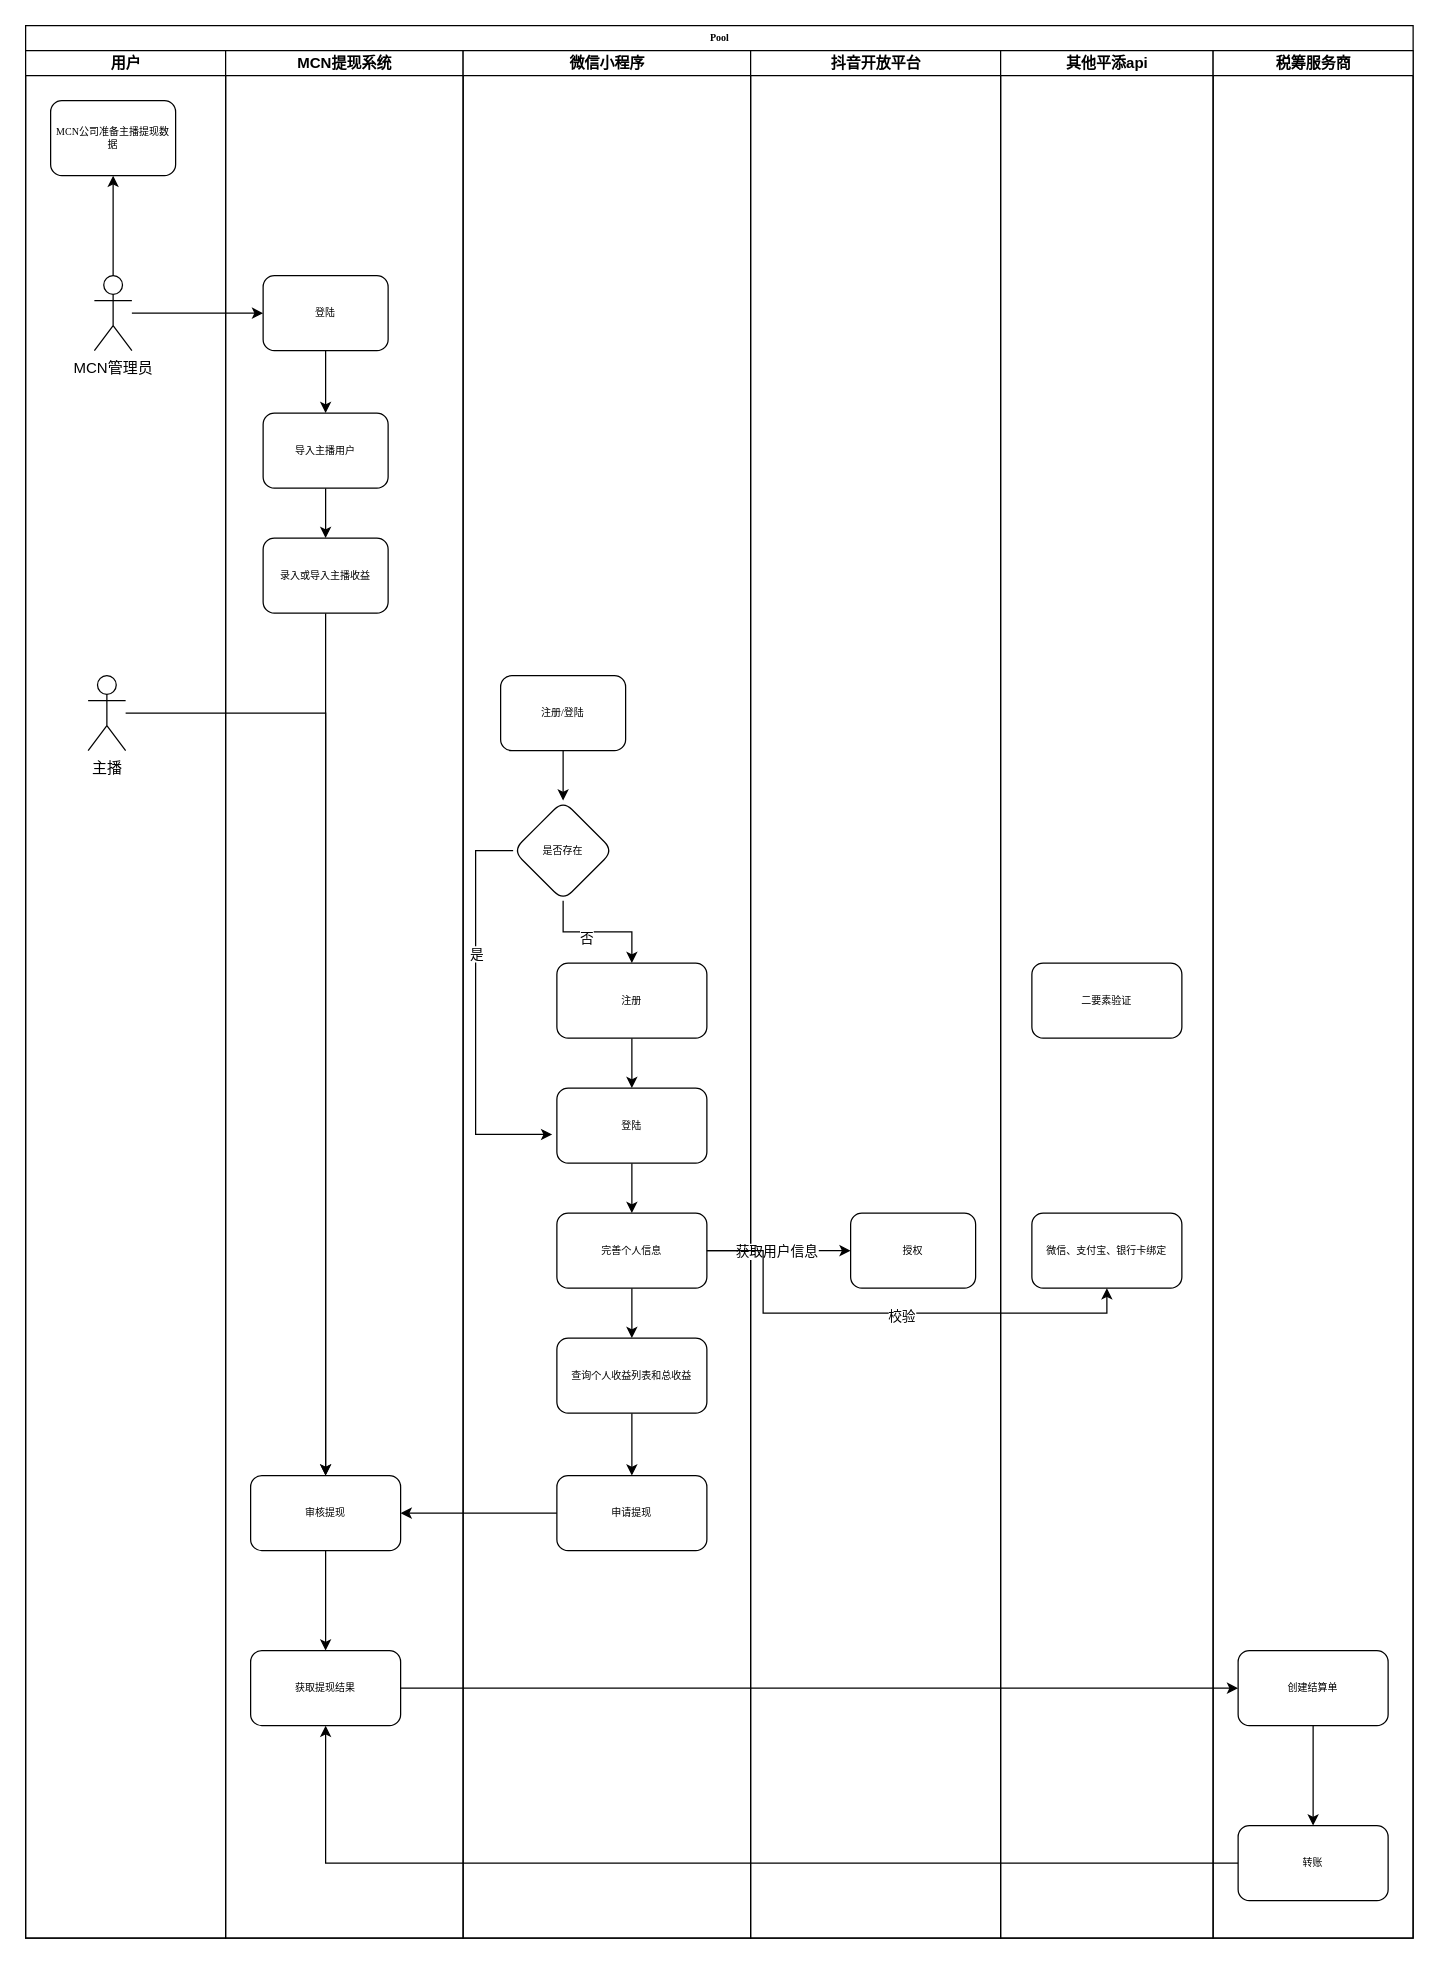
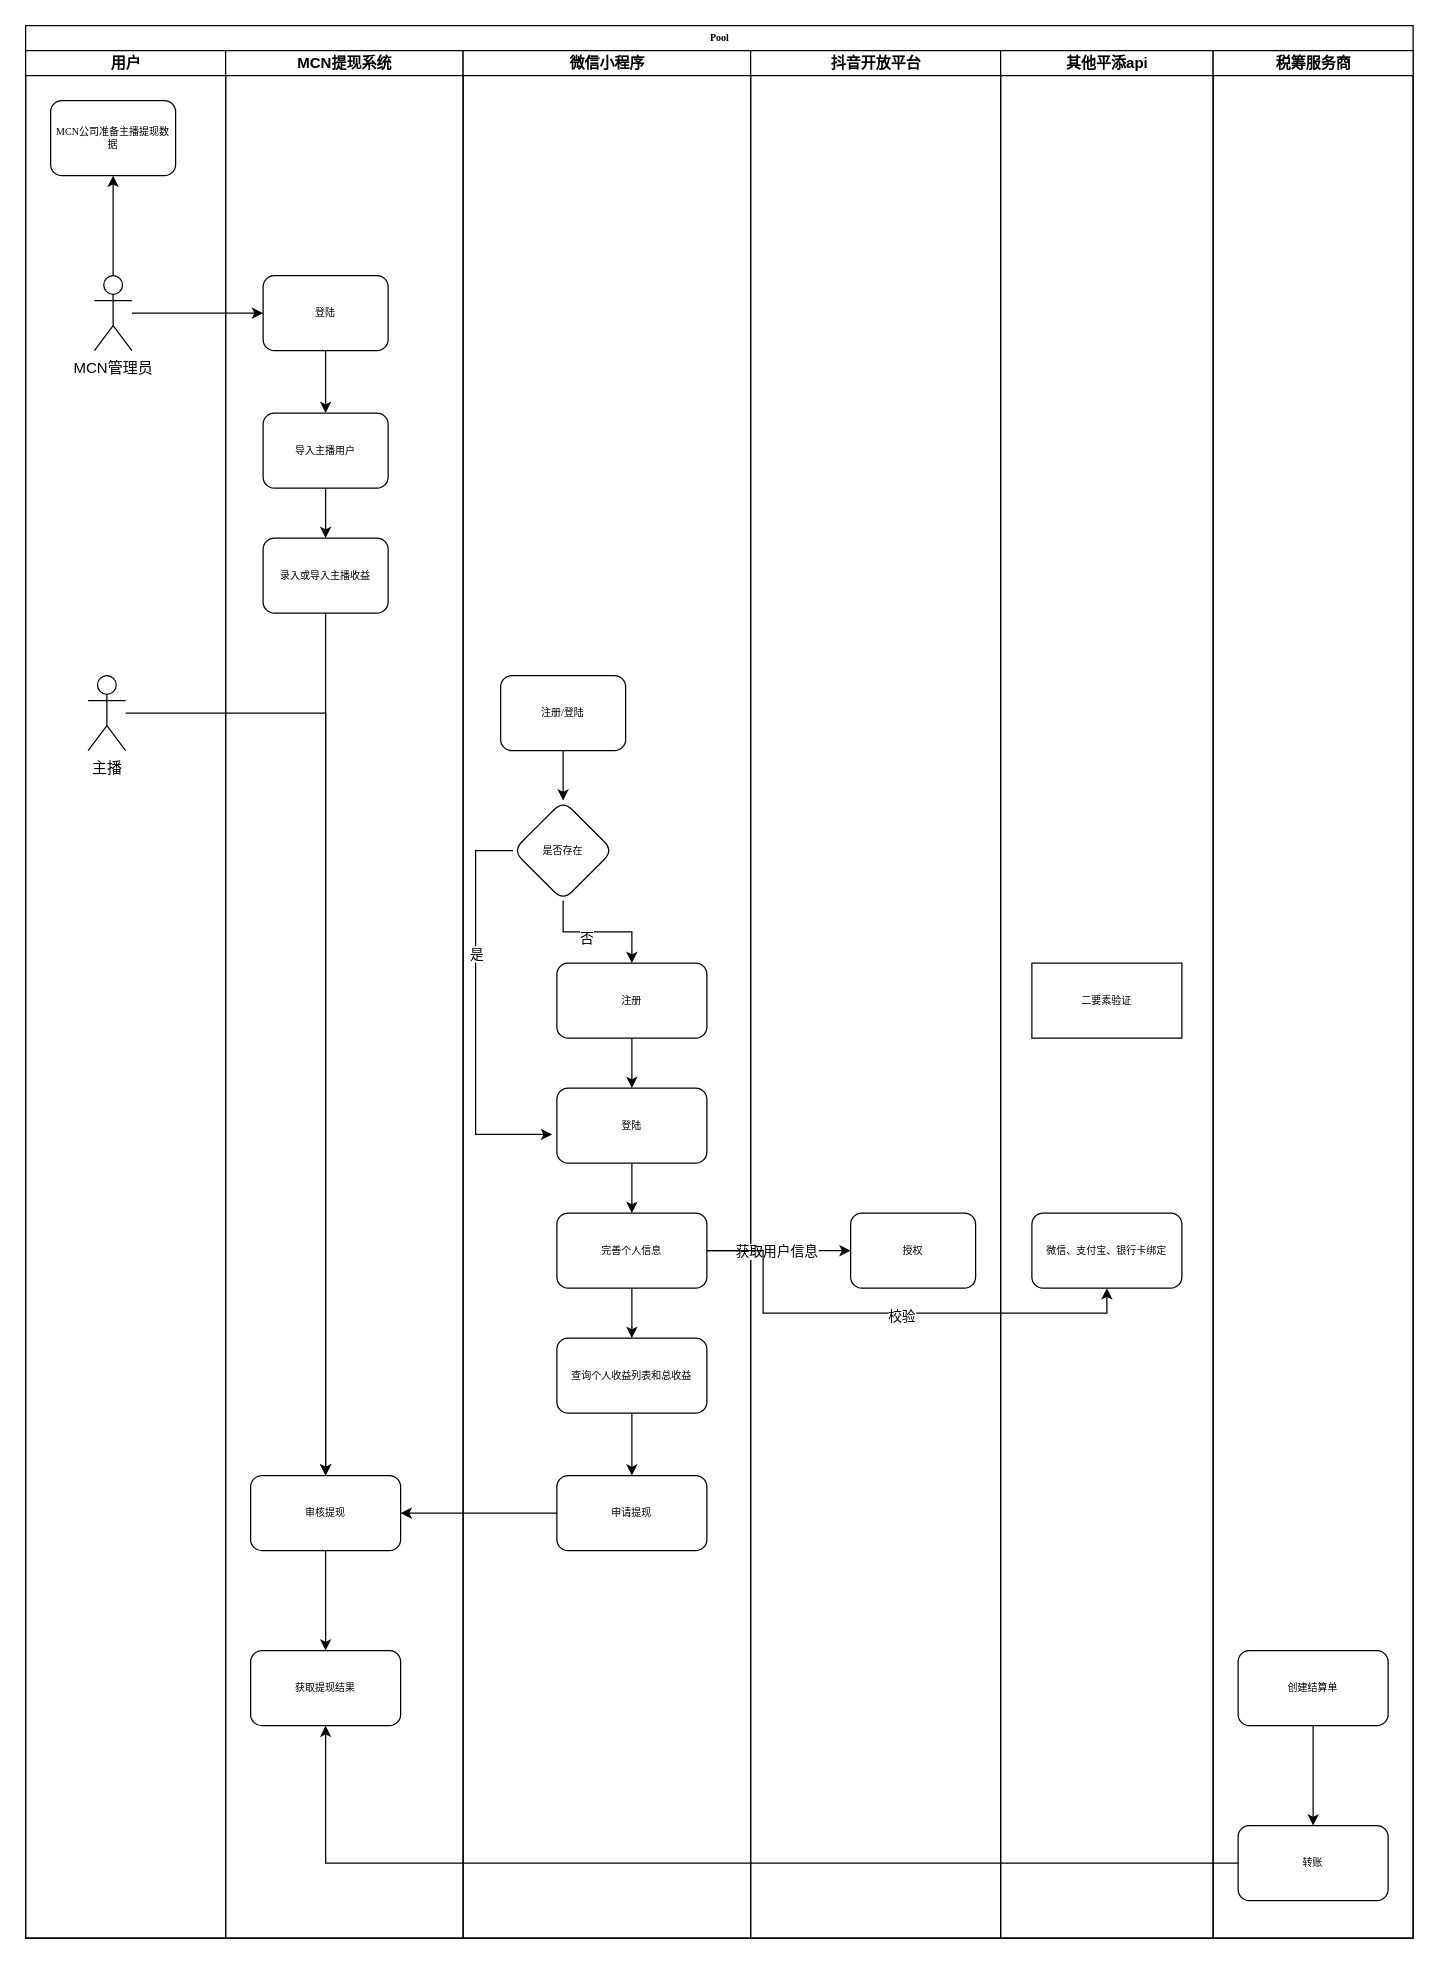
(1107, 1001) -> (1107, 1001)
(815, 1688) -> none
